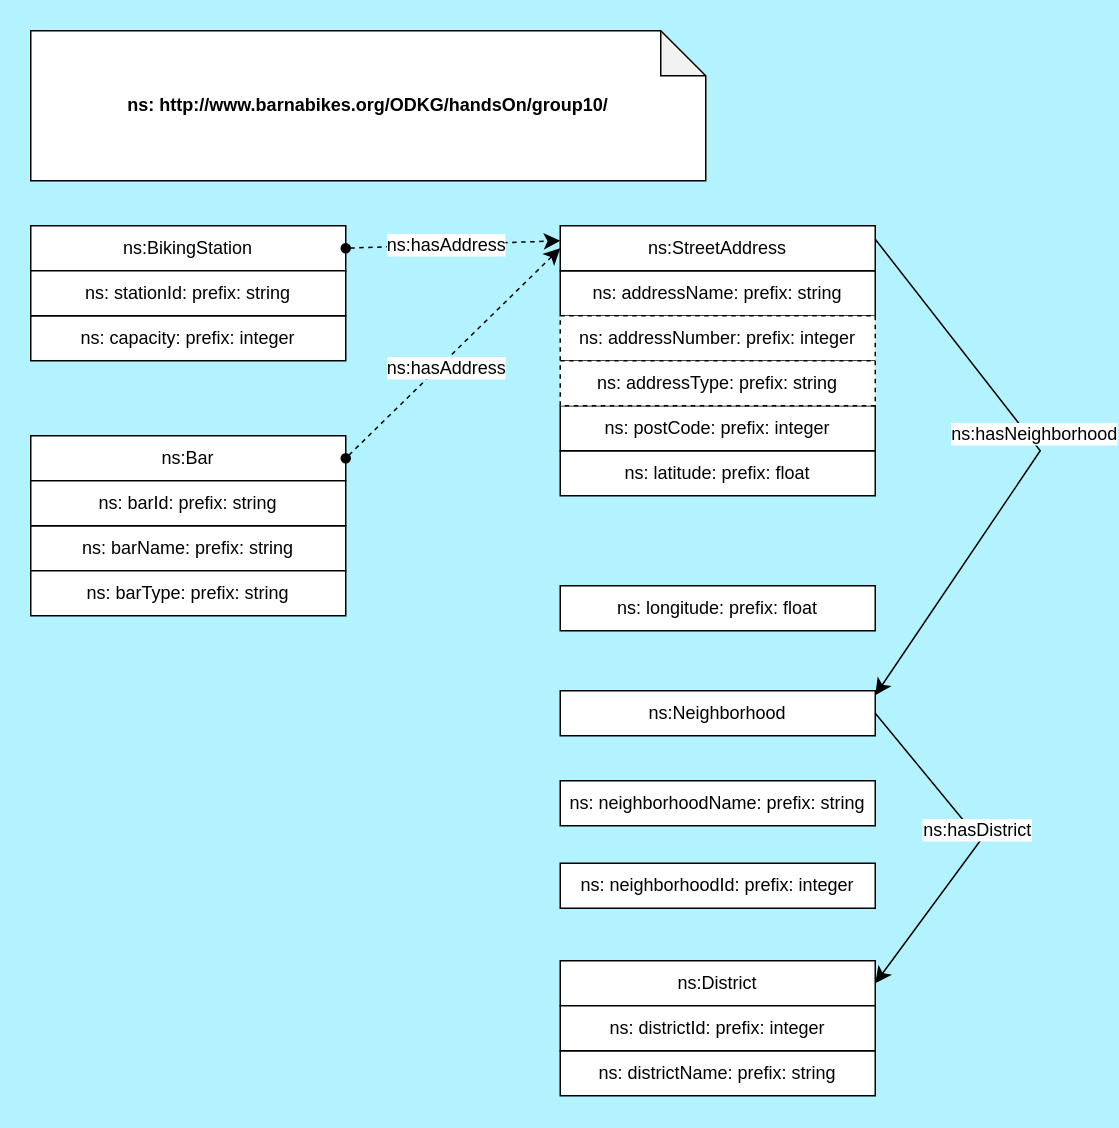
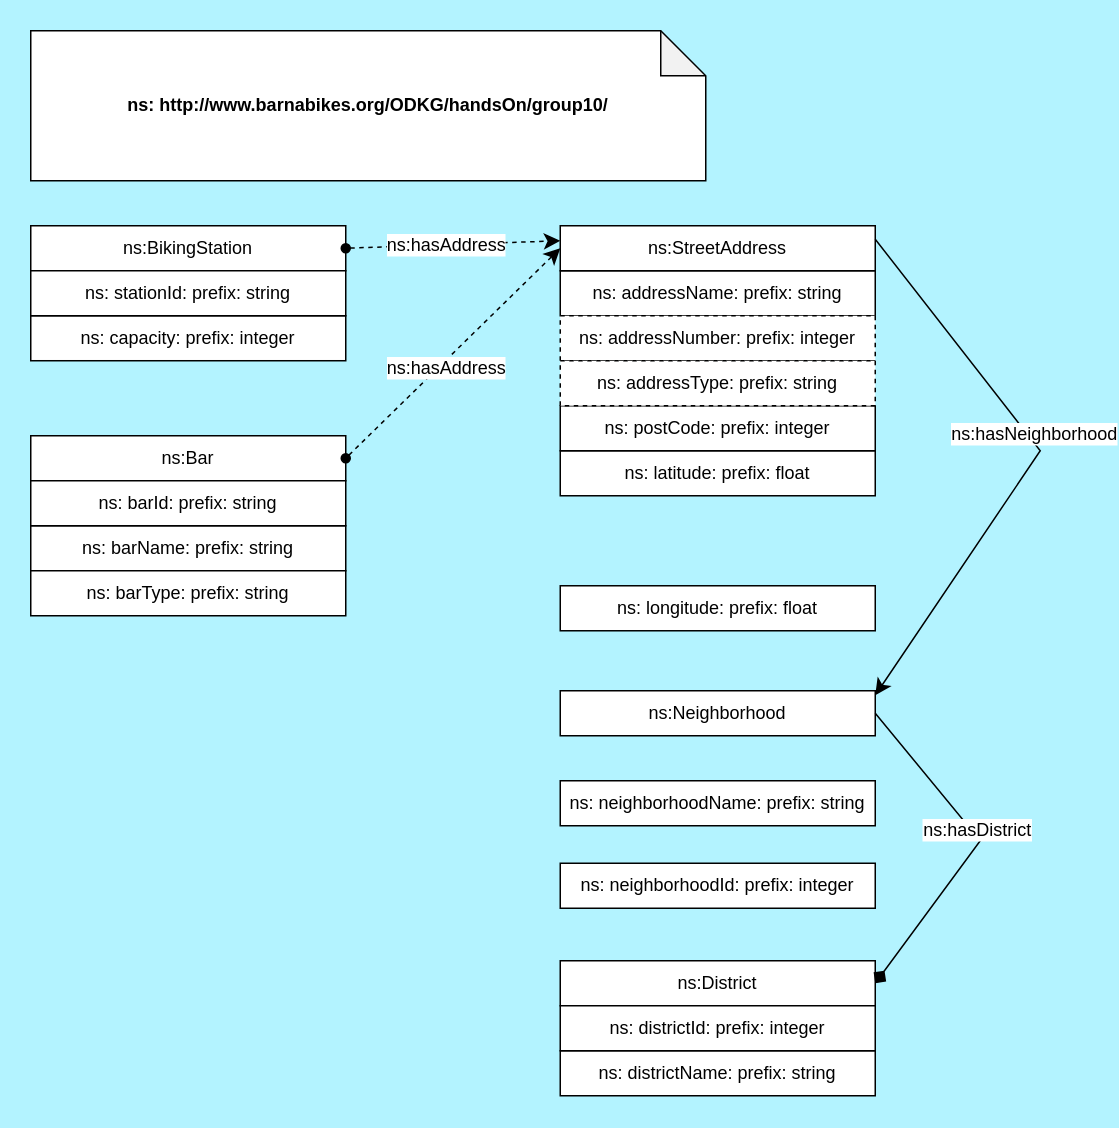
(884, 971) -> (884, 971)
